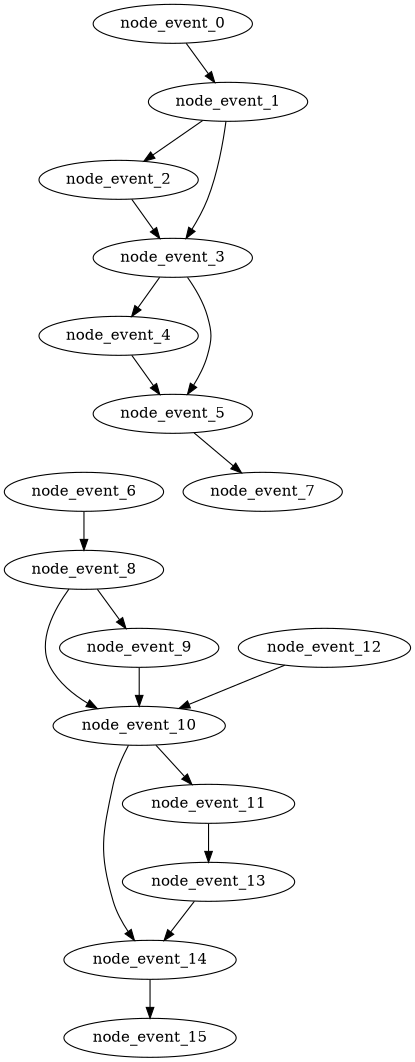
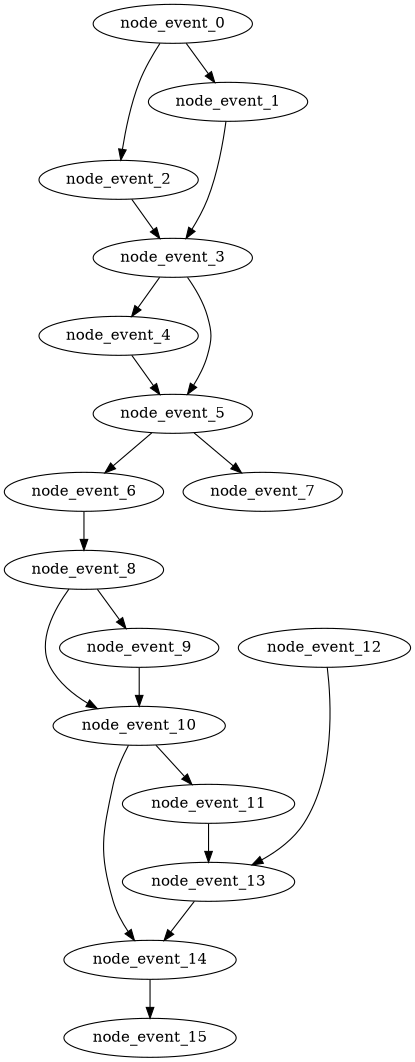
(178, 138) -> (135, 94)
none -> (132, 449)
(237, 685) -> (323, 775)
